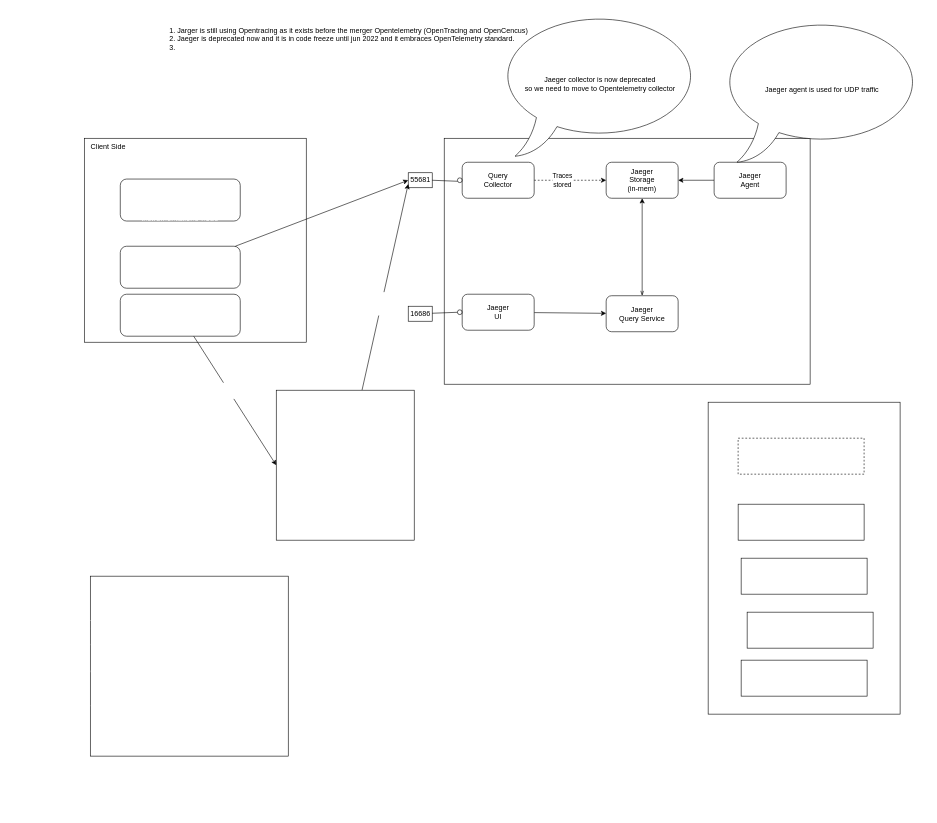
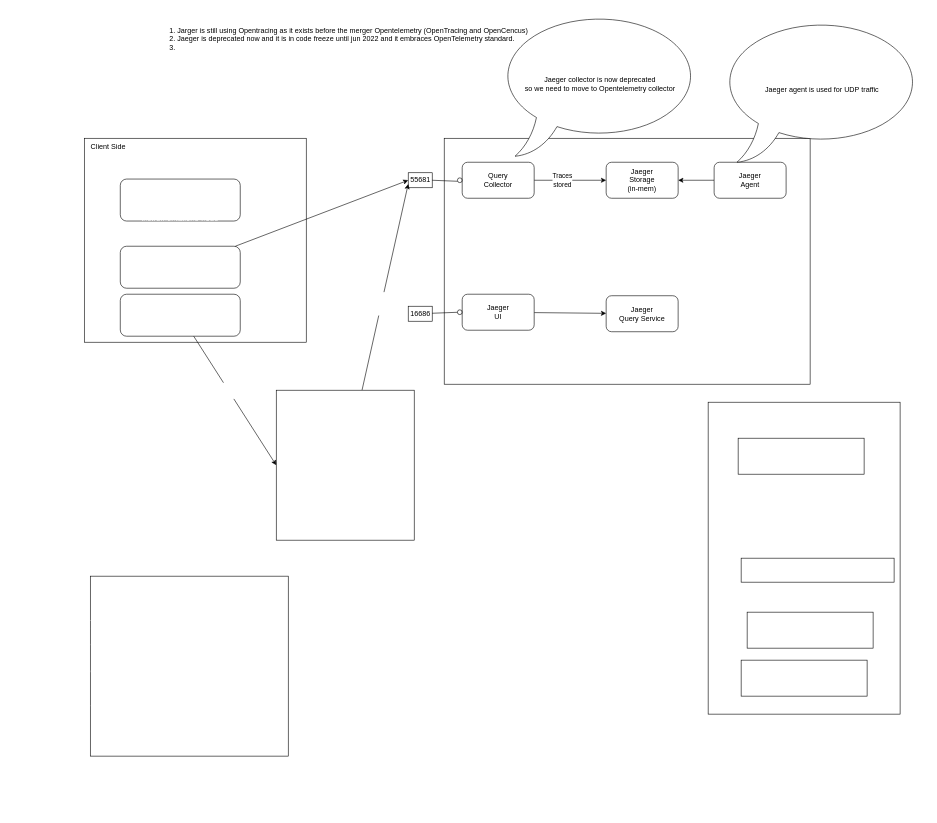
(586, 180) -> (586, 180)
(642, 292) -> none
(801, 456) -> (801, 456)
(801, 522) -> none
(804, 576) -> (818, 570)
